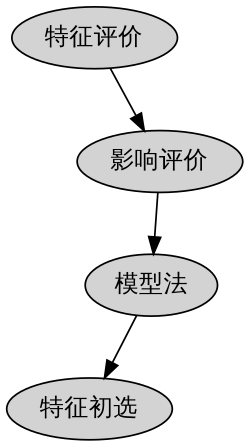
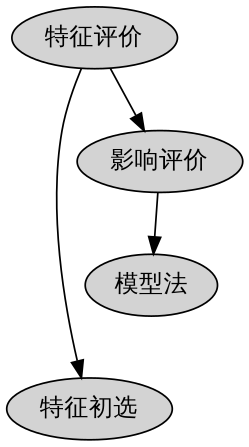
(125, 339) -> (57, 214)
